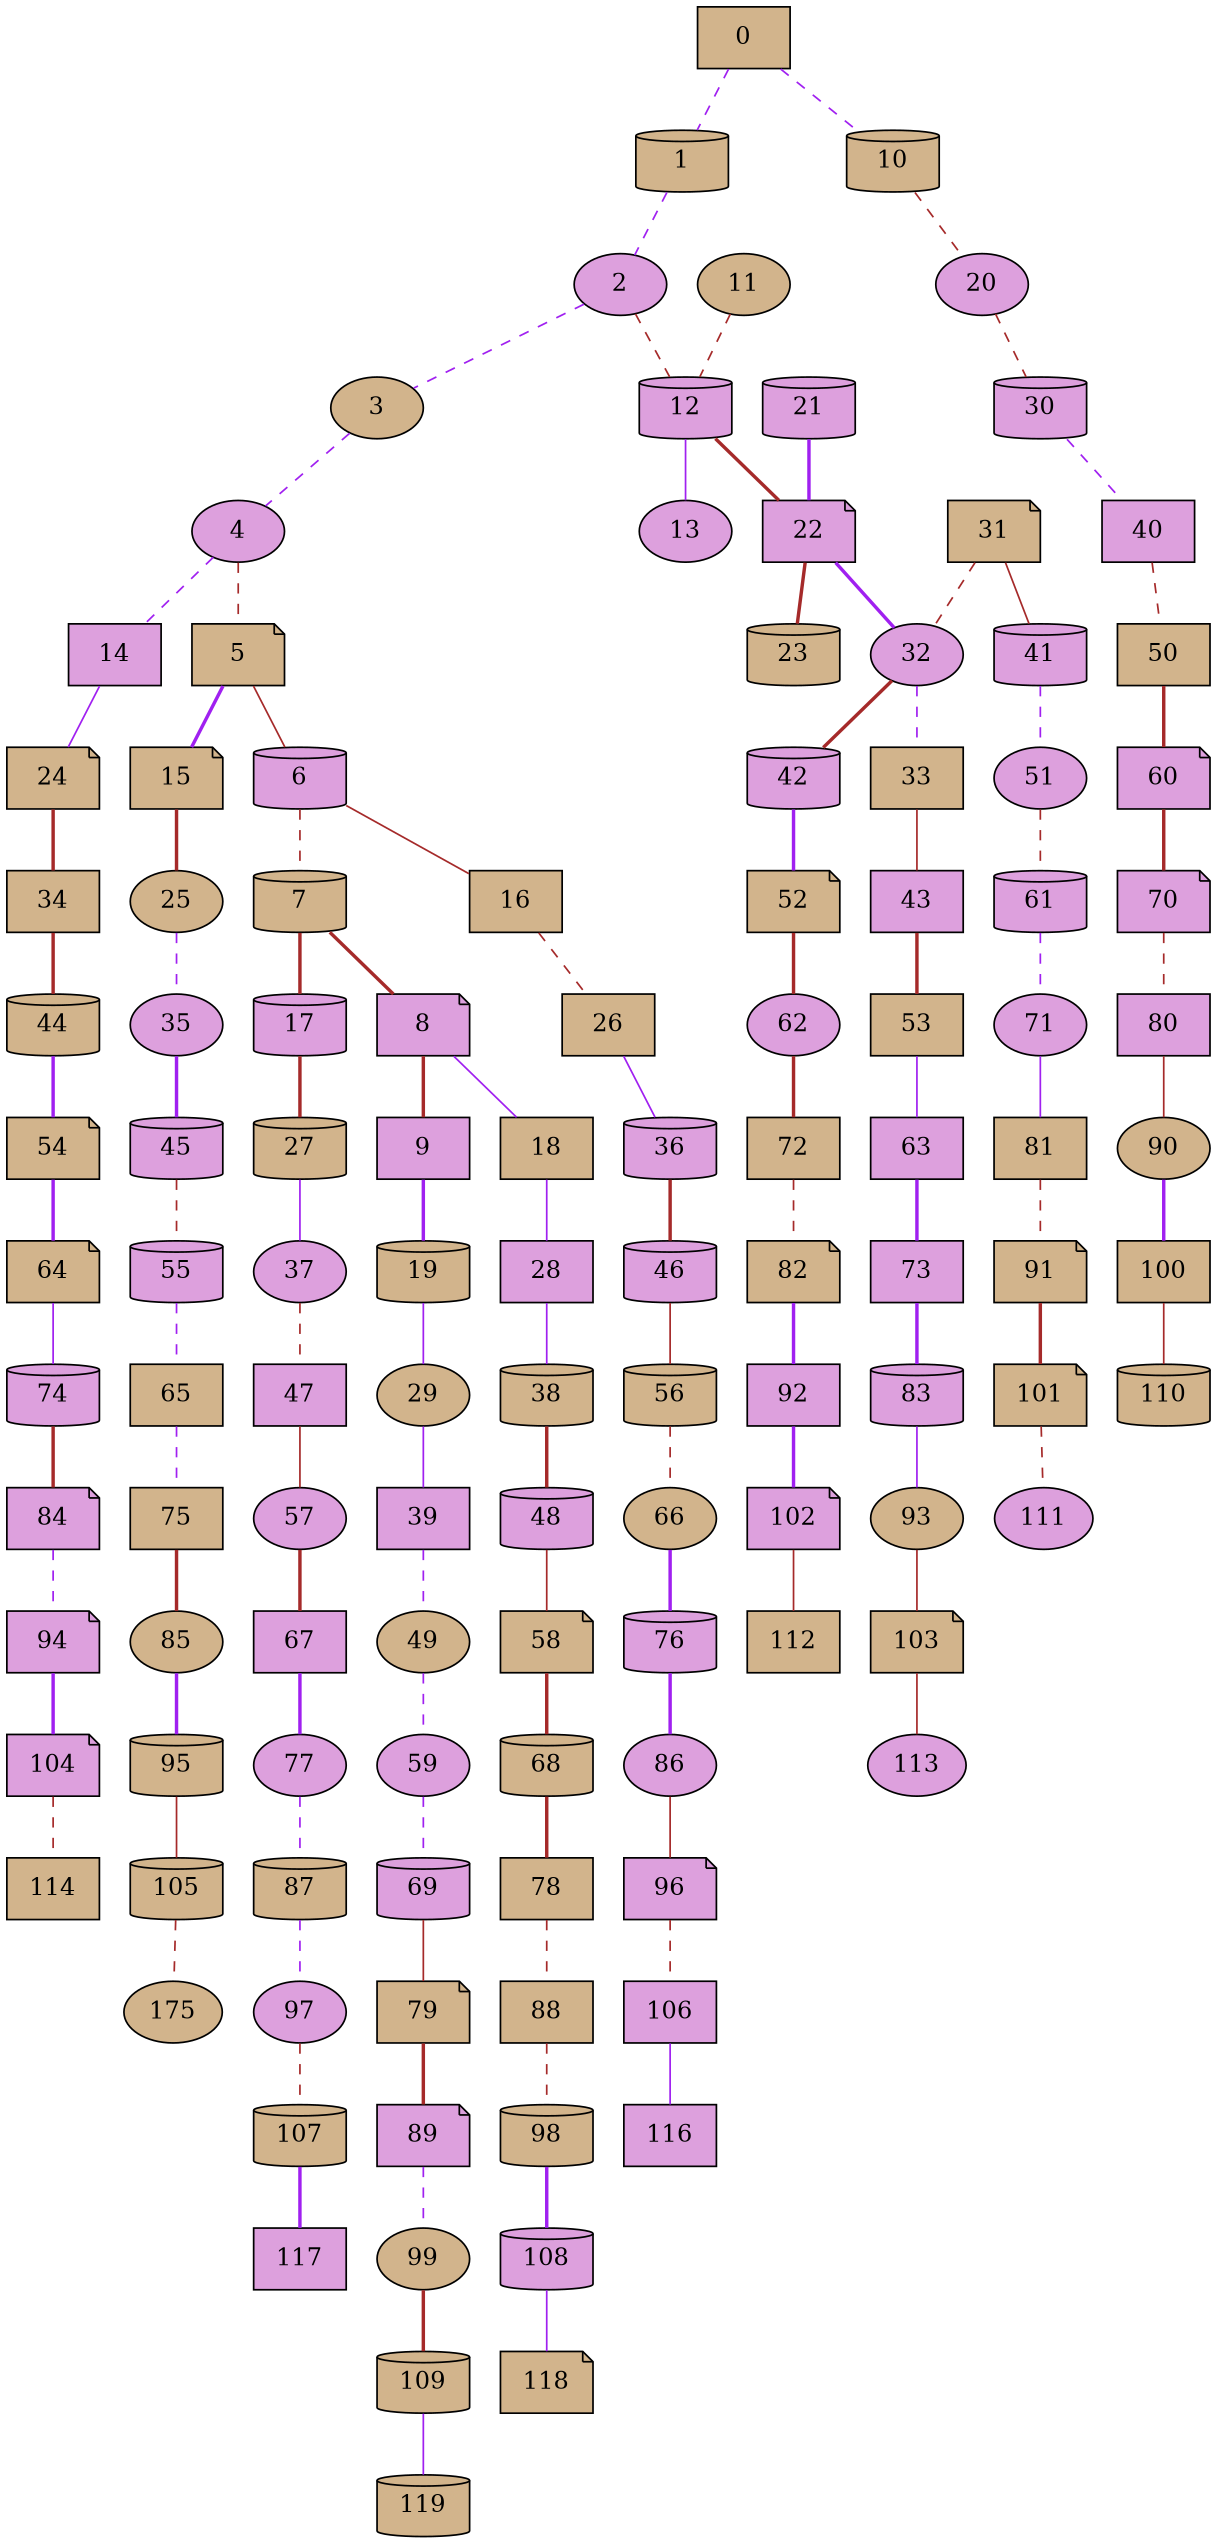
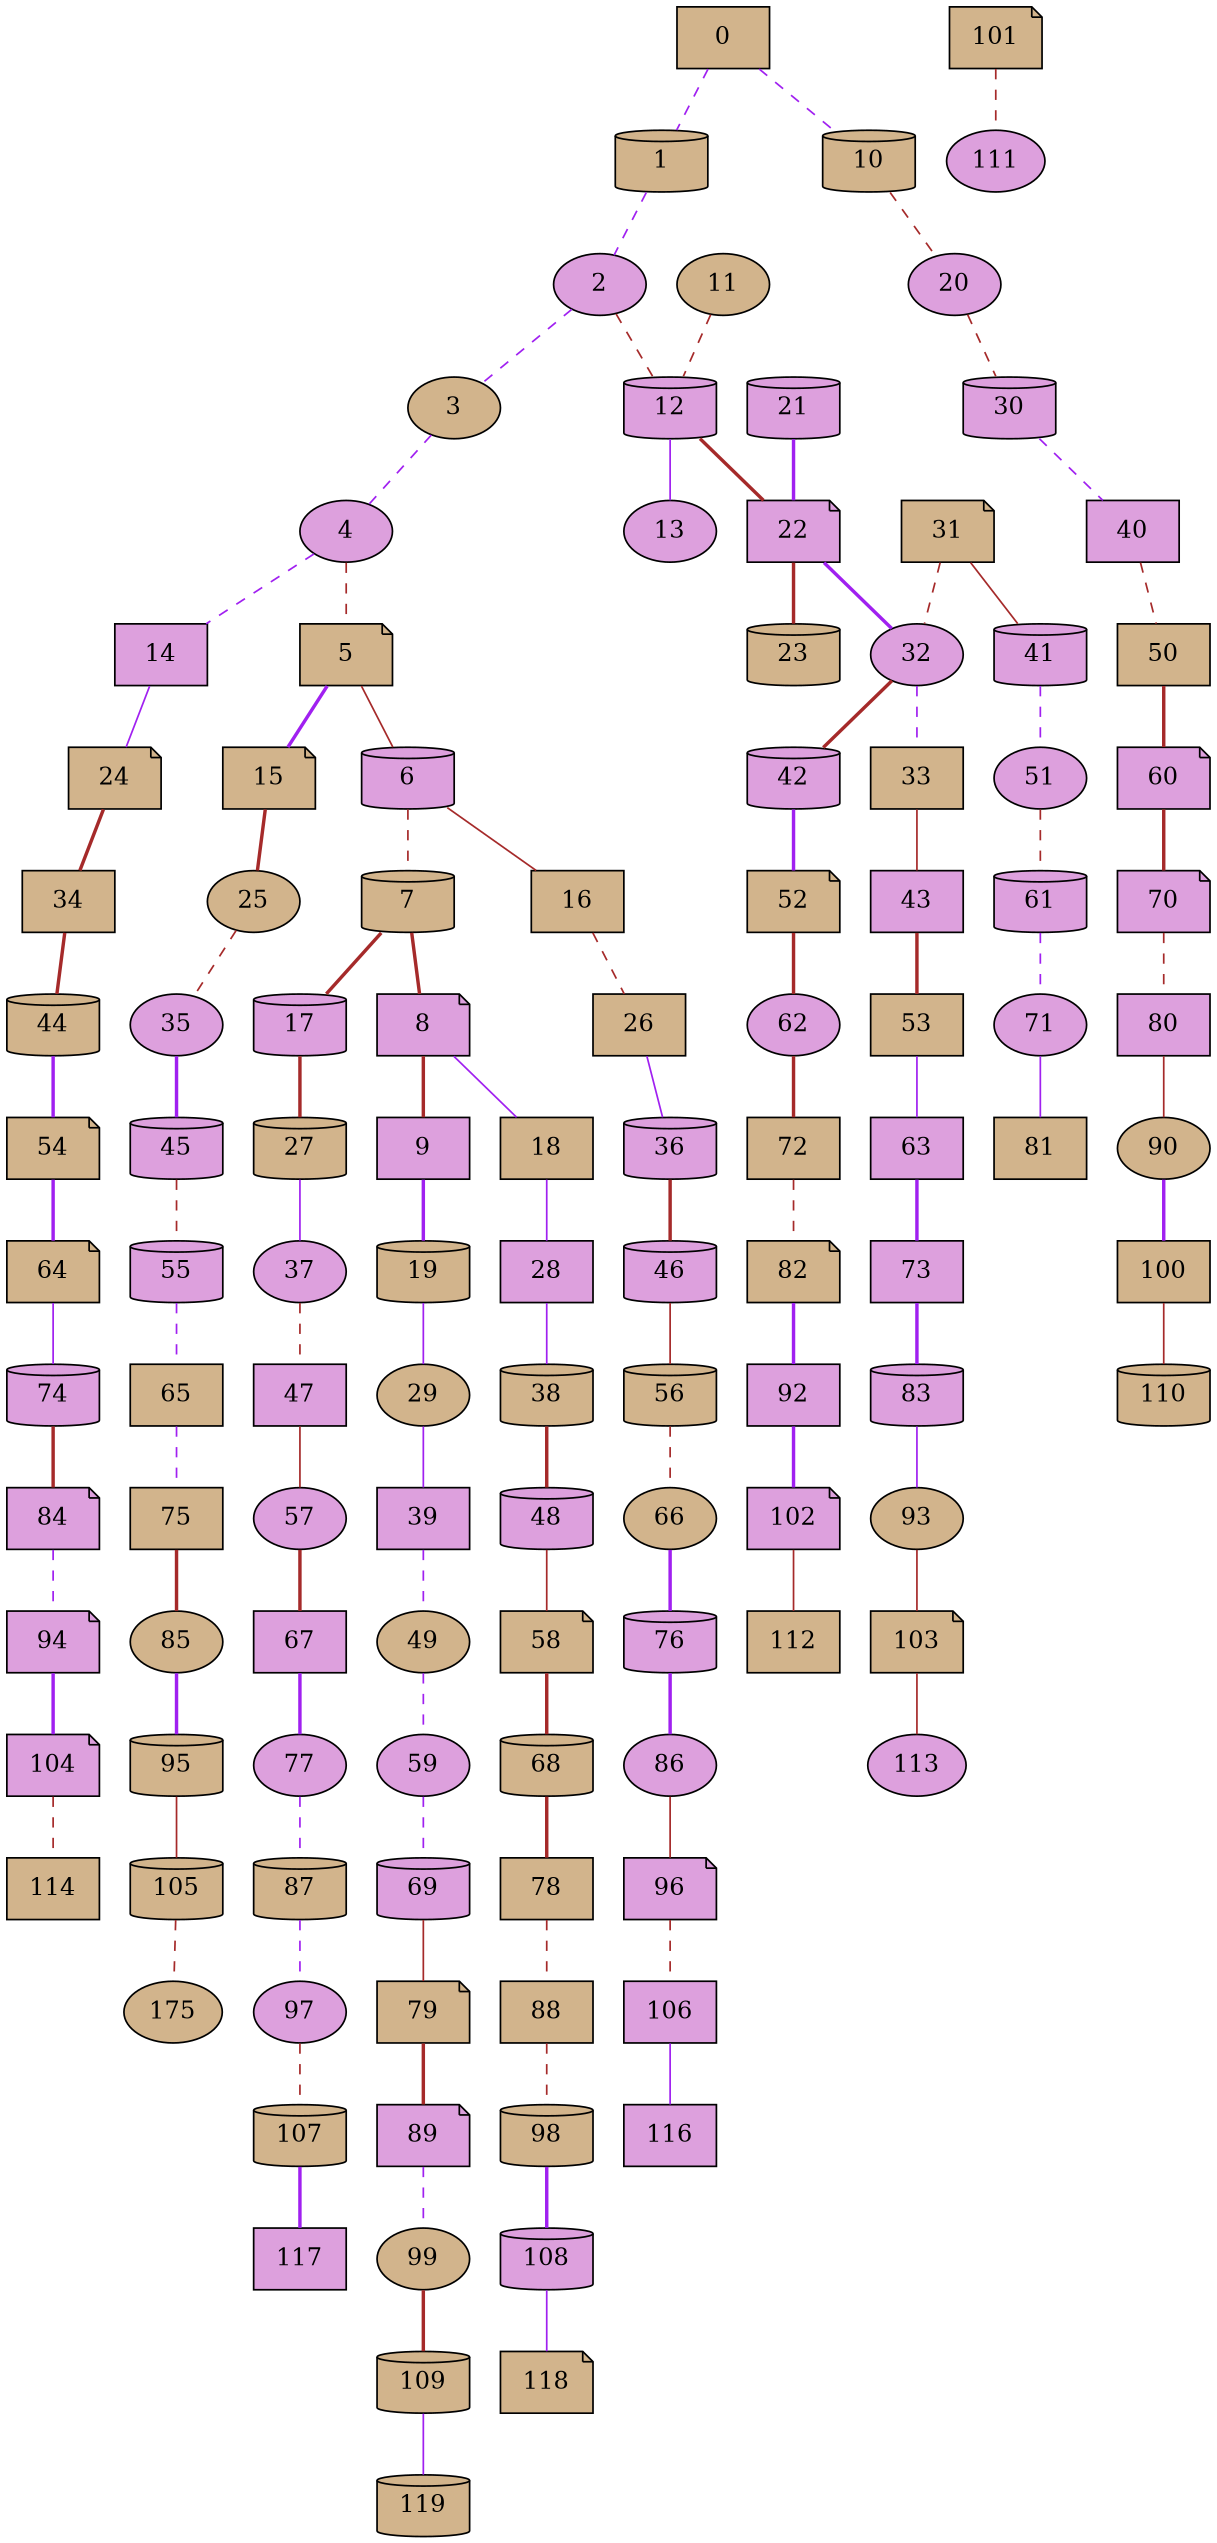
(177, 963) -> (215, 963)
(1040, 1272) -> none
